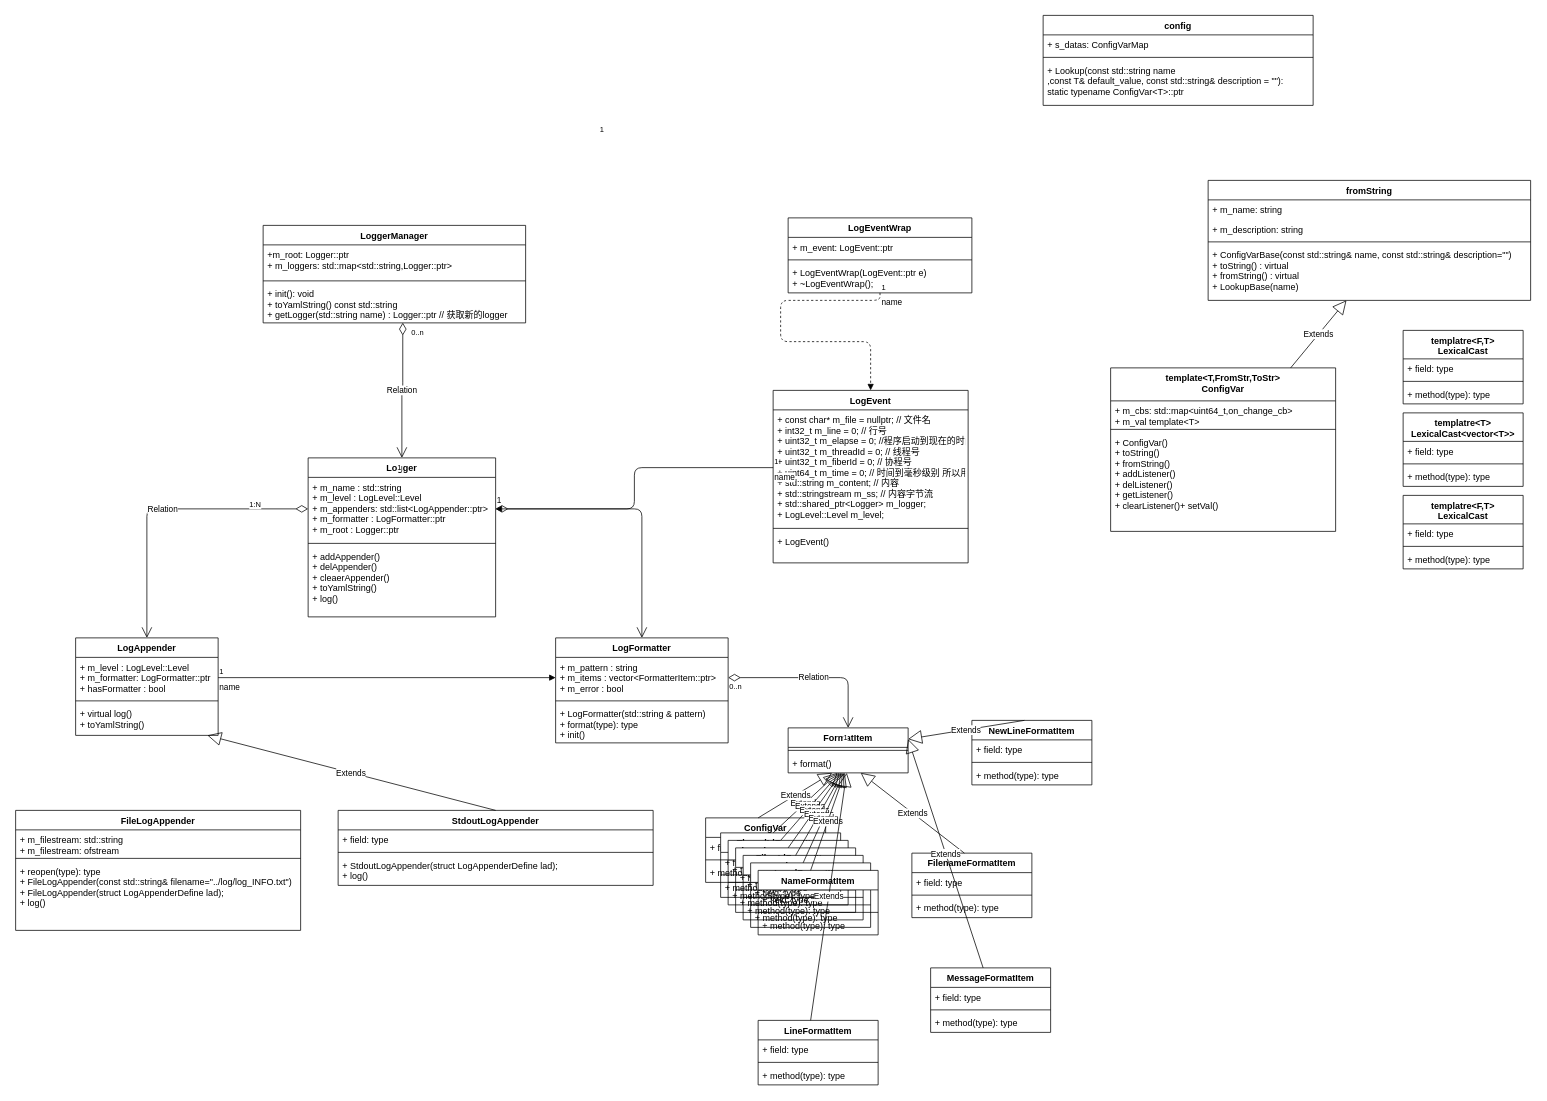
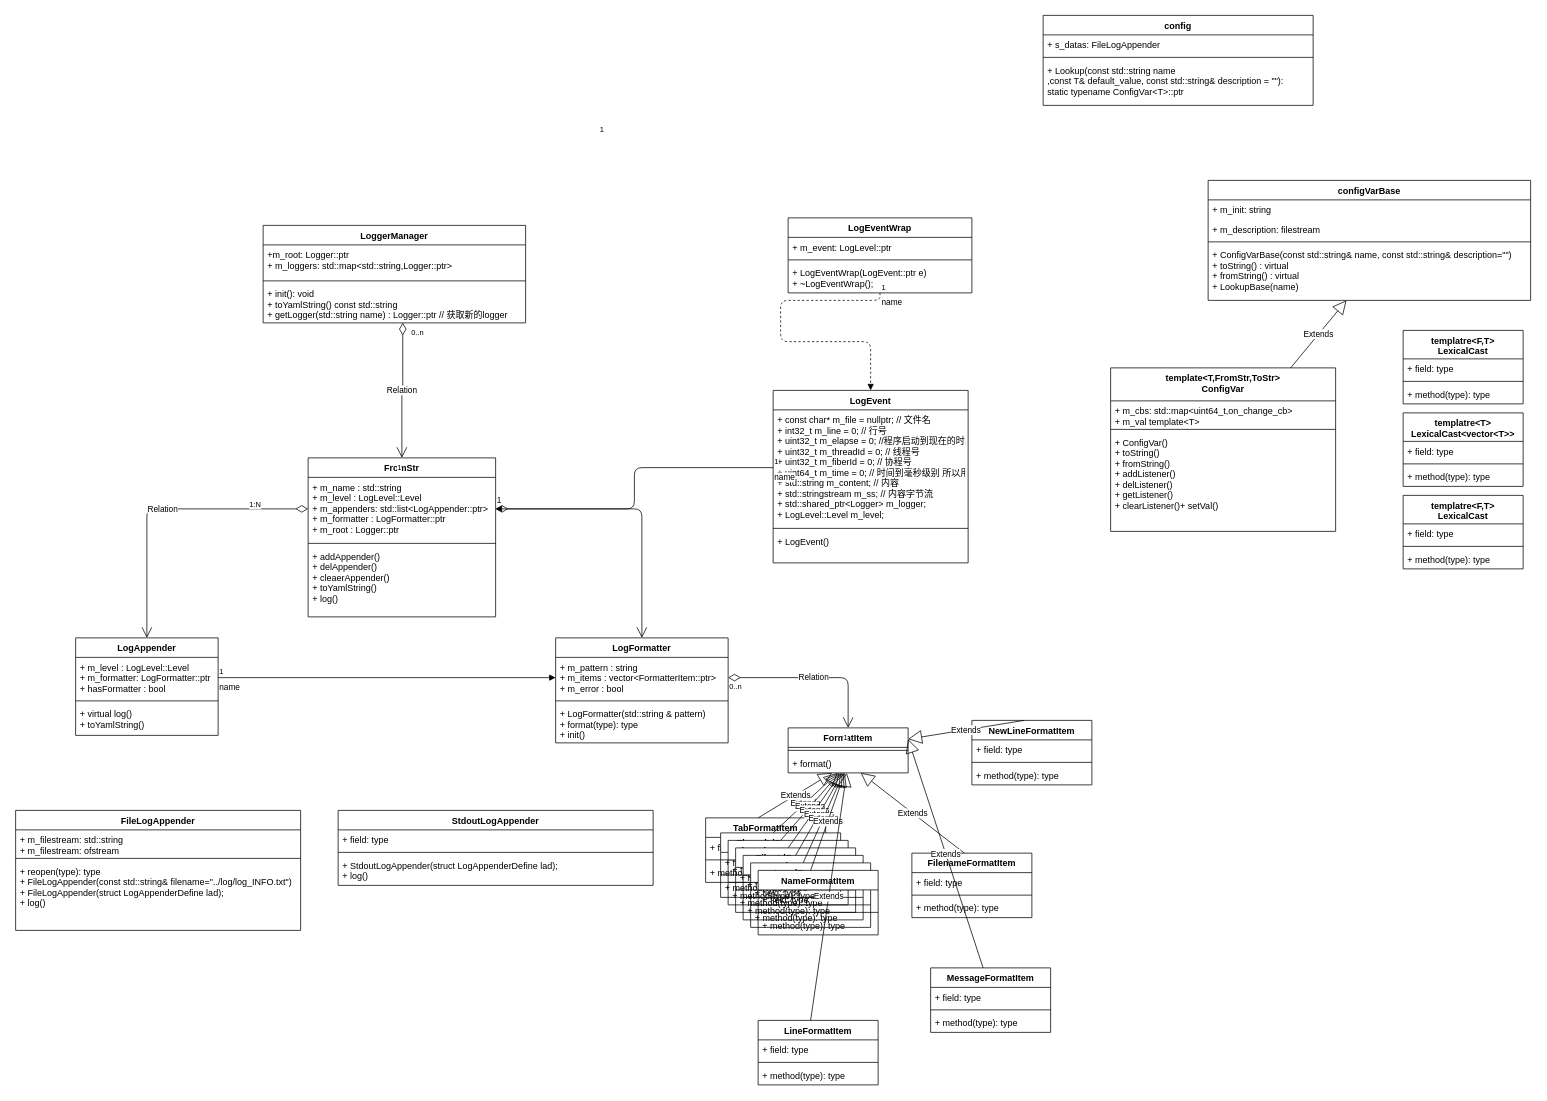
(1103, 45) -> (1109, 45)
(1369, 191) -> (1369, 191)
(1250, 210) -> (1248, 210)
(1265, 230) -> (1274, 230)
(848, 248) -> (847, 248)
(401, 468) -> (401, 468)
(358, 775) -> none
(765, 828) -> (765, 828)
